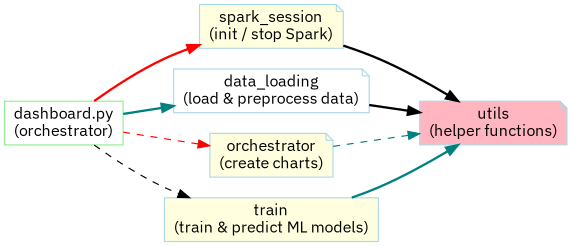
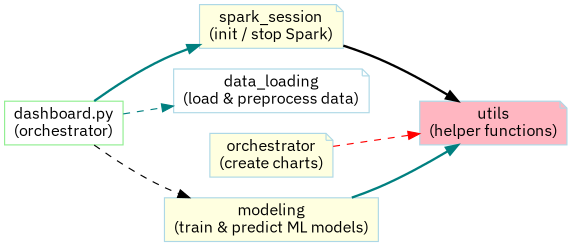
(139, 72) -> (139, 72)
(389, 108) -> none
(142, 111) -> (142, 111)
(161, 138) -> none
(371, 141) -> (371, 141)
(271, 220) -> (271, 220)
